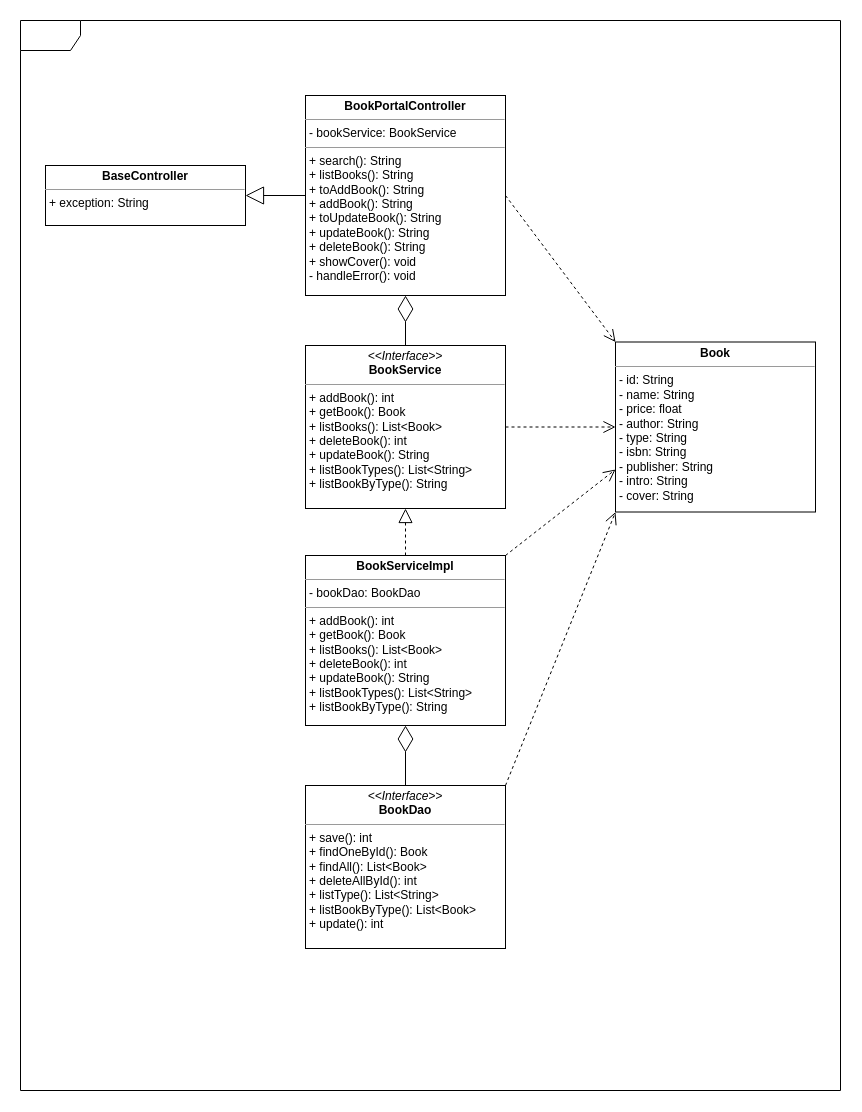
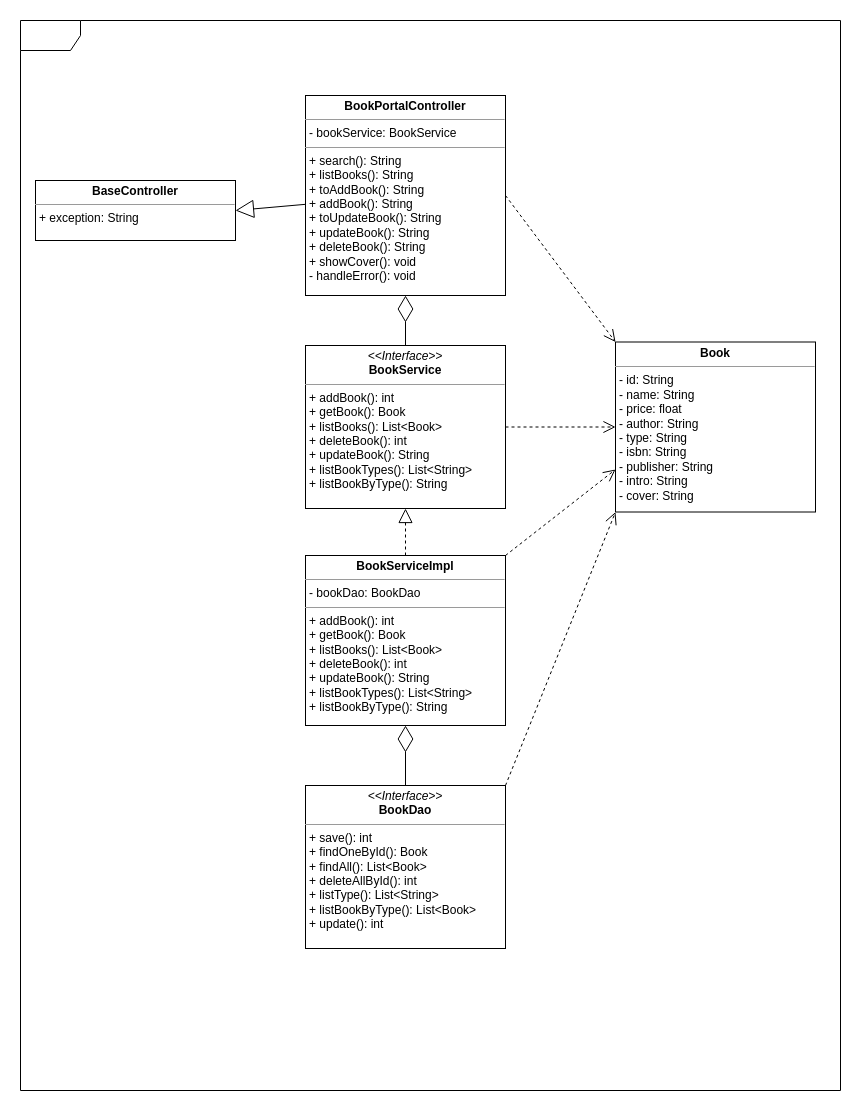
(146, 196) -> (136, 211)
